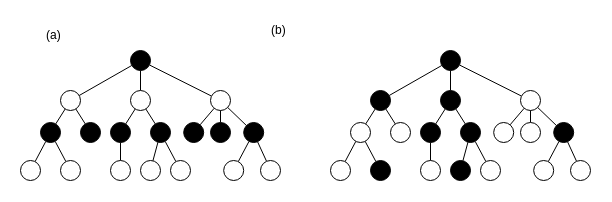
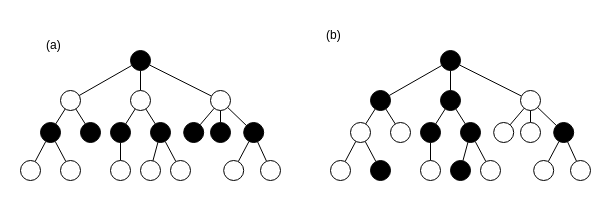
(306, 31) -> (361, 36)
(81, 36) -> (81, 46)
